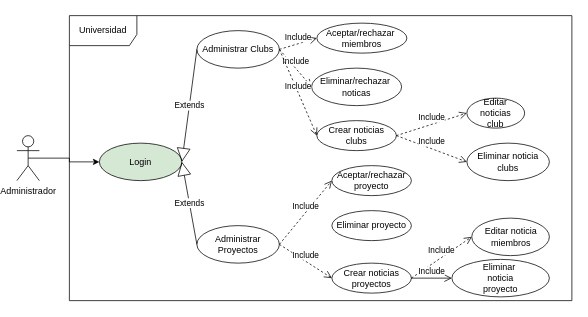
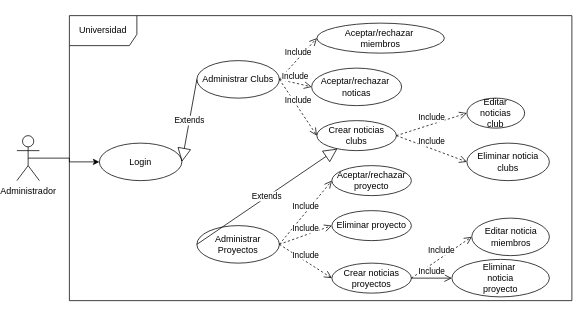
(362, 38) -> (381, 38)
(238, 49) -> (238, 79)
(357, 87) -> (357, 87)
(141, 162) -> (141, 162)
(191, 210) -> (261, 200)
none -> (307, 234)
